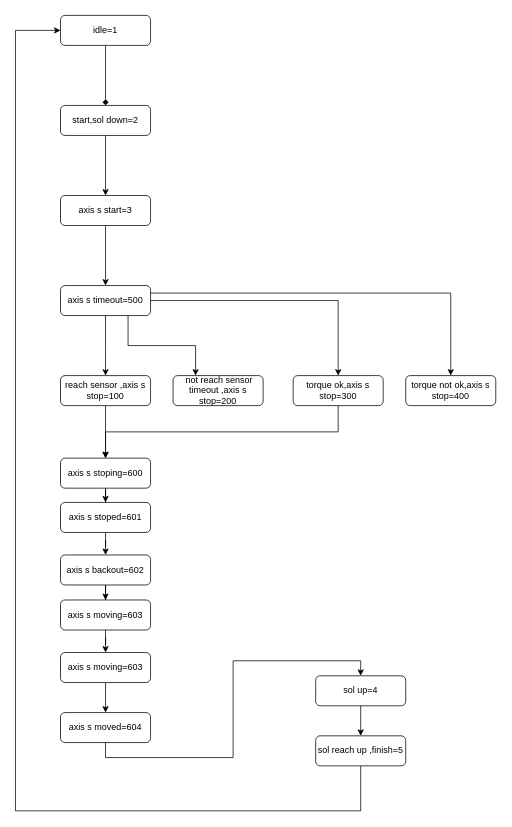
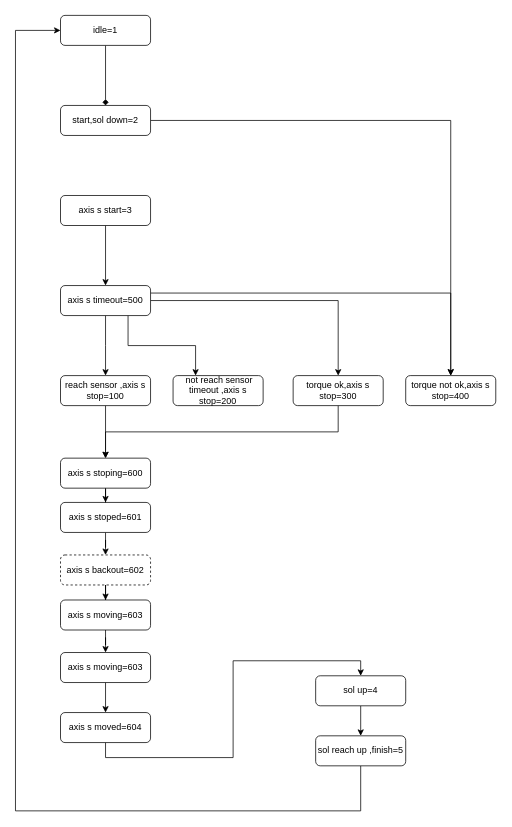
(105, 162) -> (384, 120)
(105, 570) -> (105, 570)
